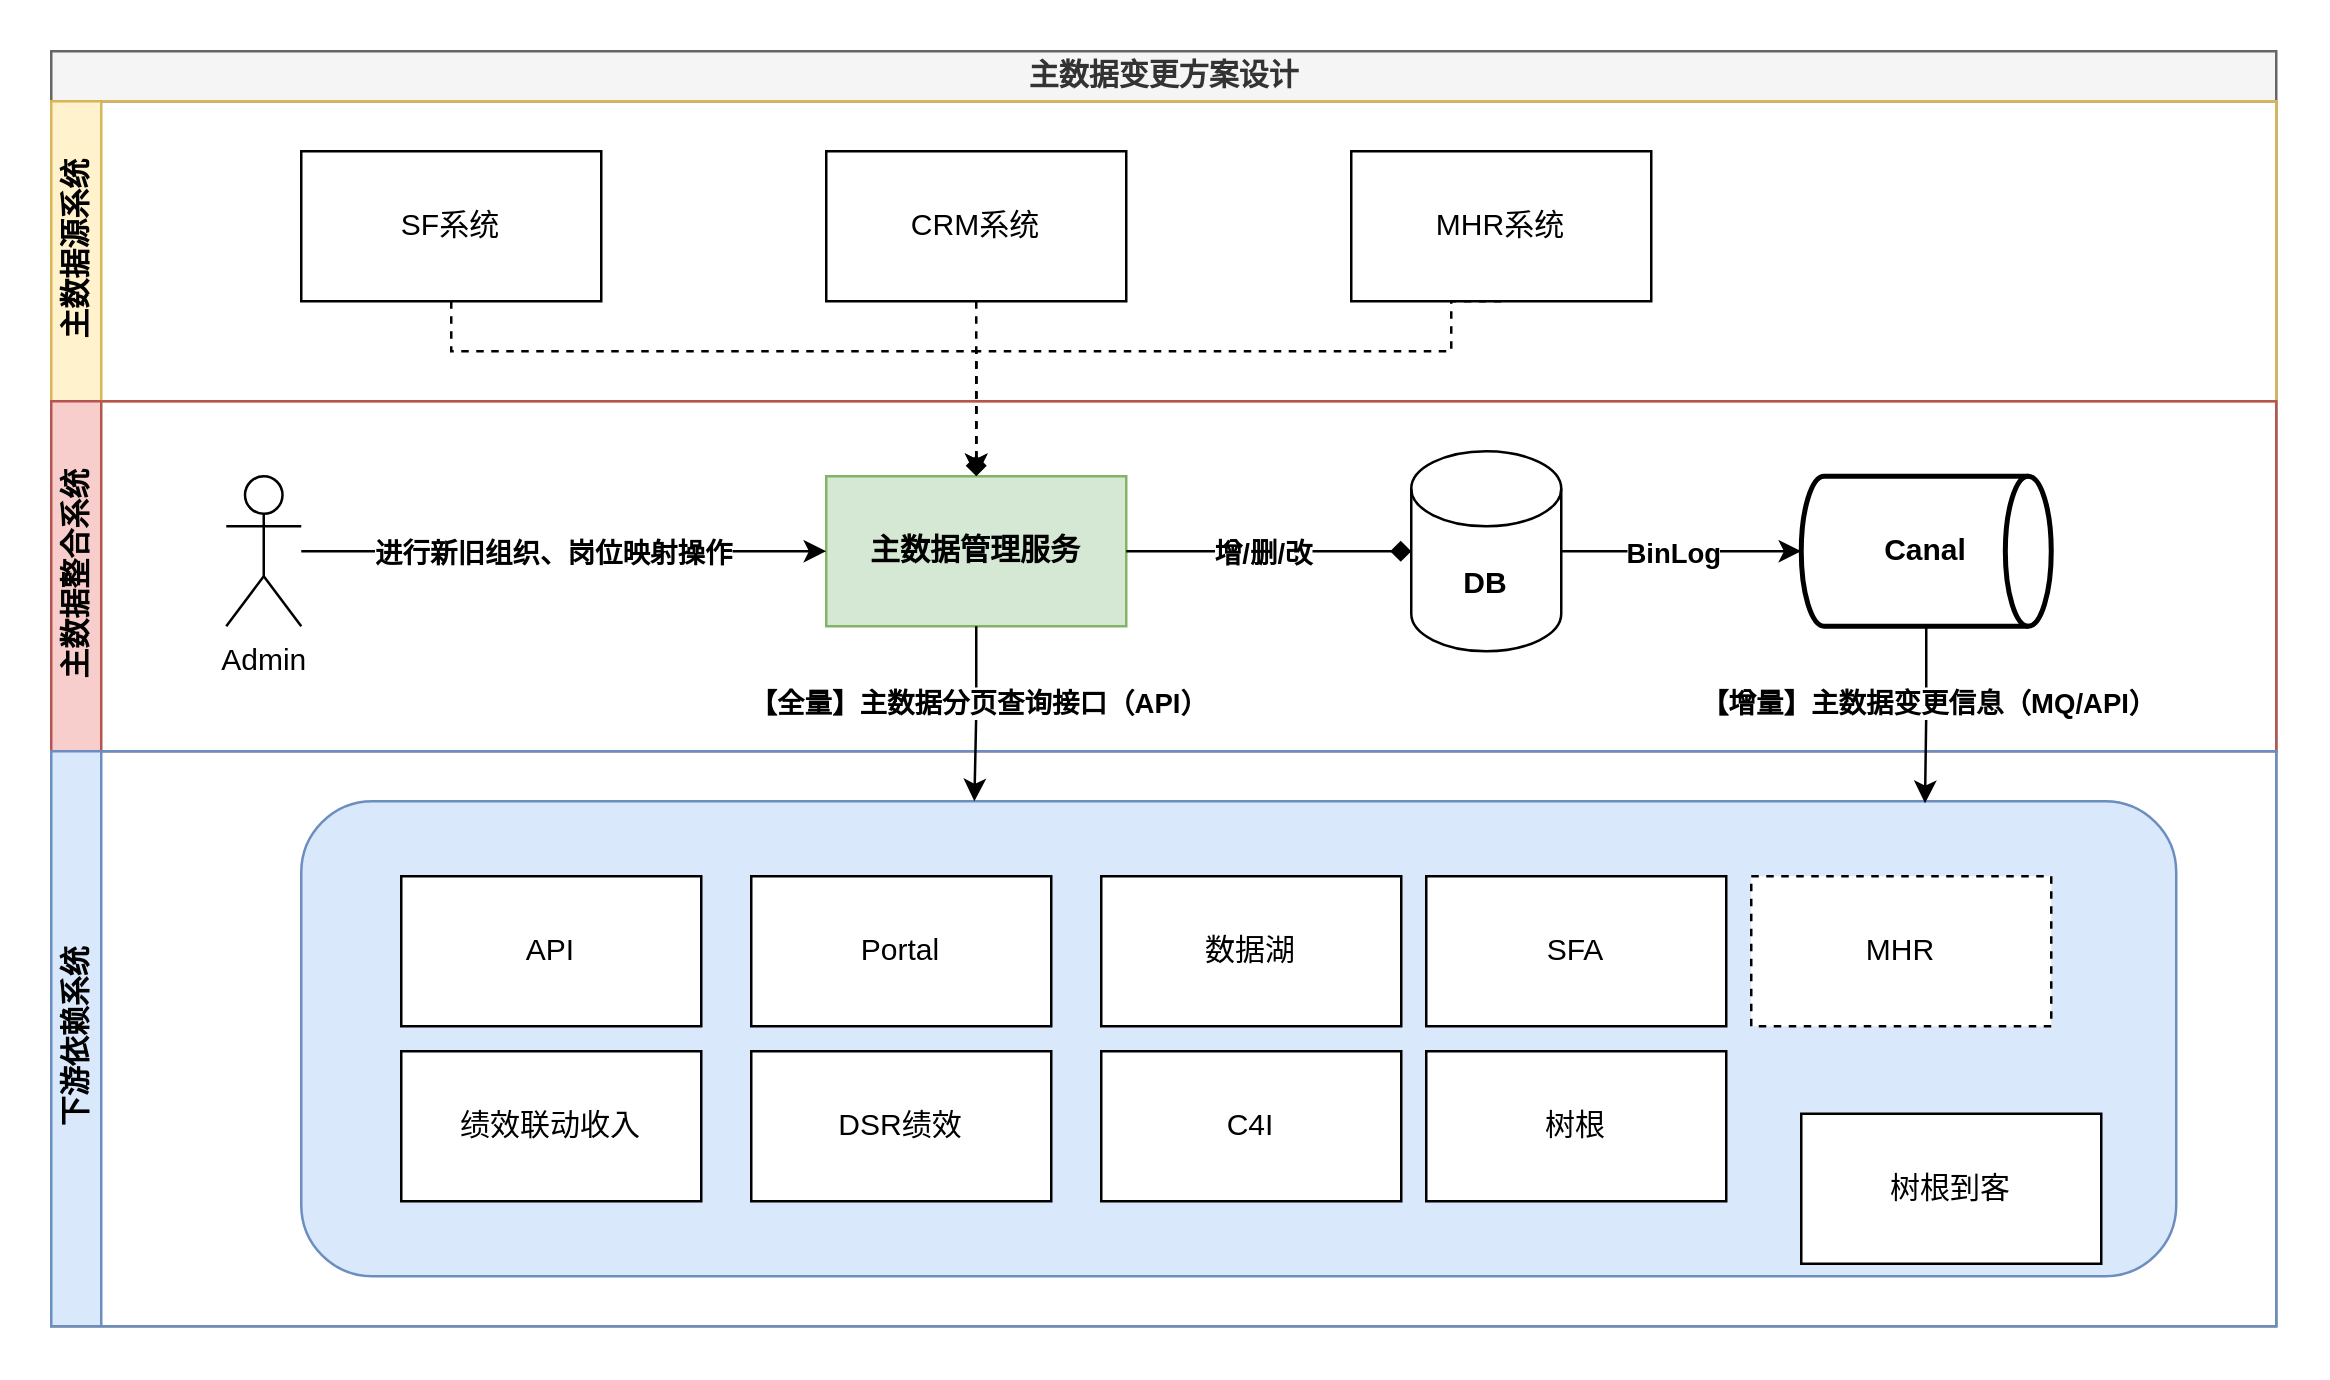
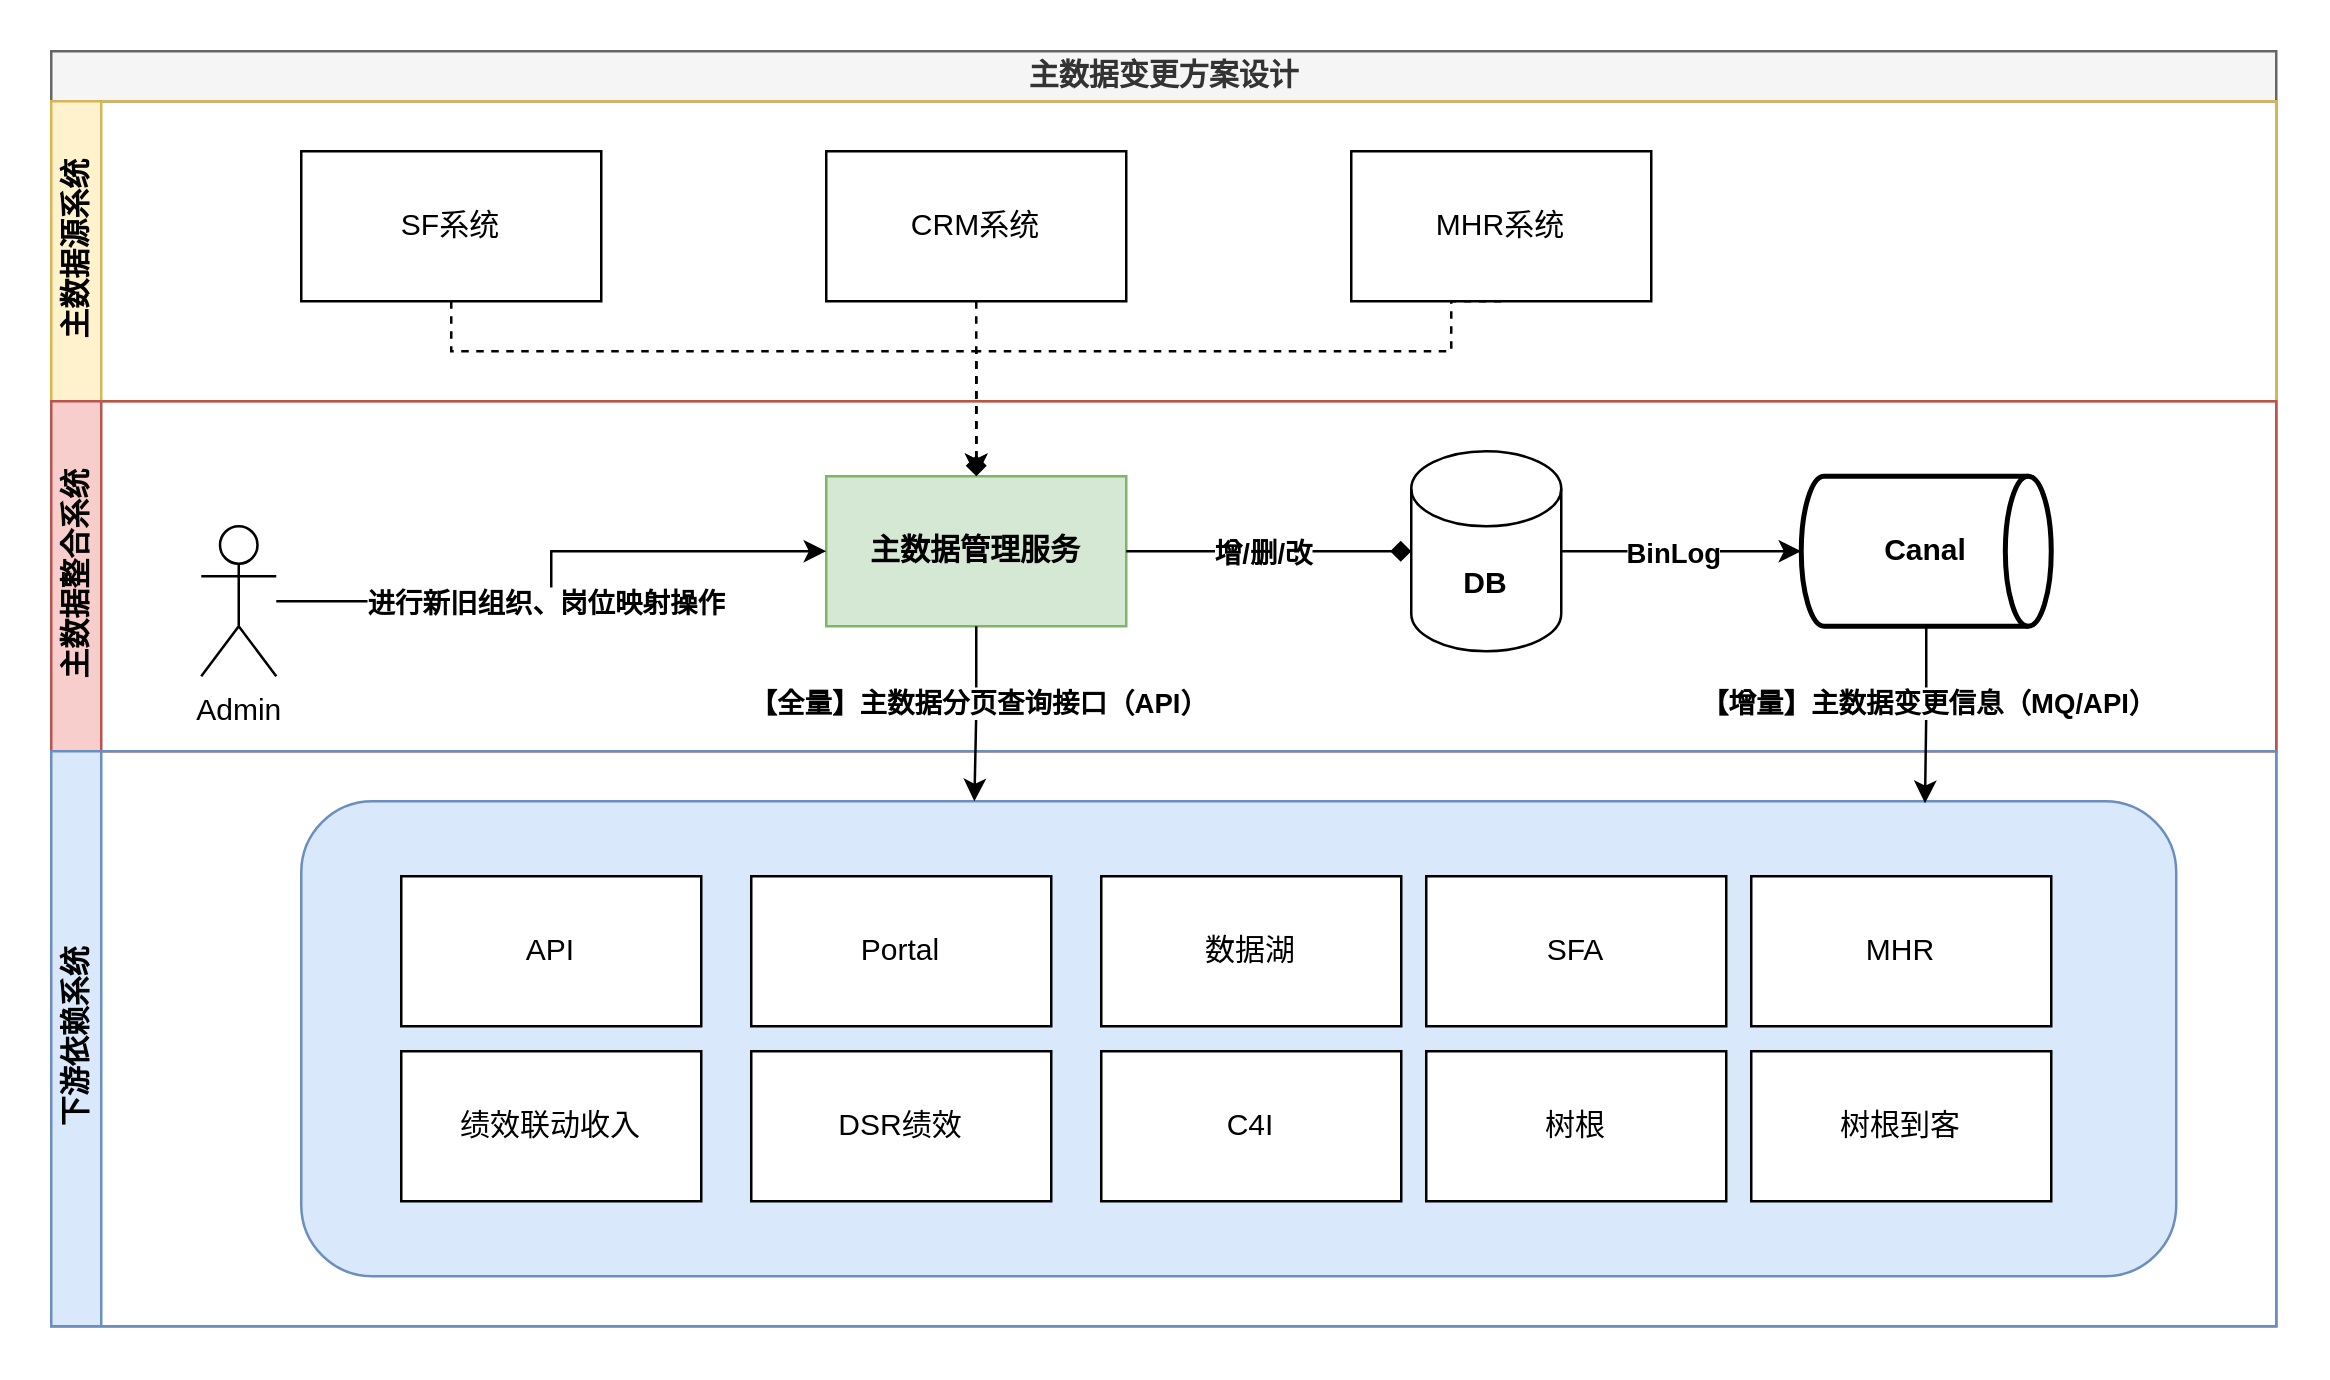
(264, 551) -> (239, 601)
(1901, 951) -> (1901, 951)
(1951, 1189) -> (1901, 1126)
